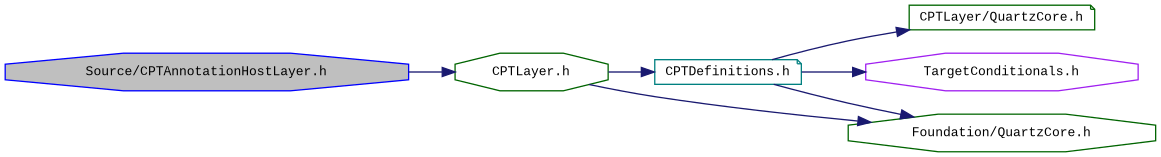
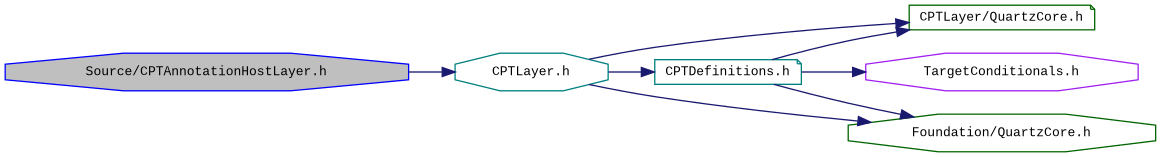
none -> (742, 37)
(532, 72) -> (532, 72)
